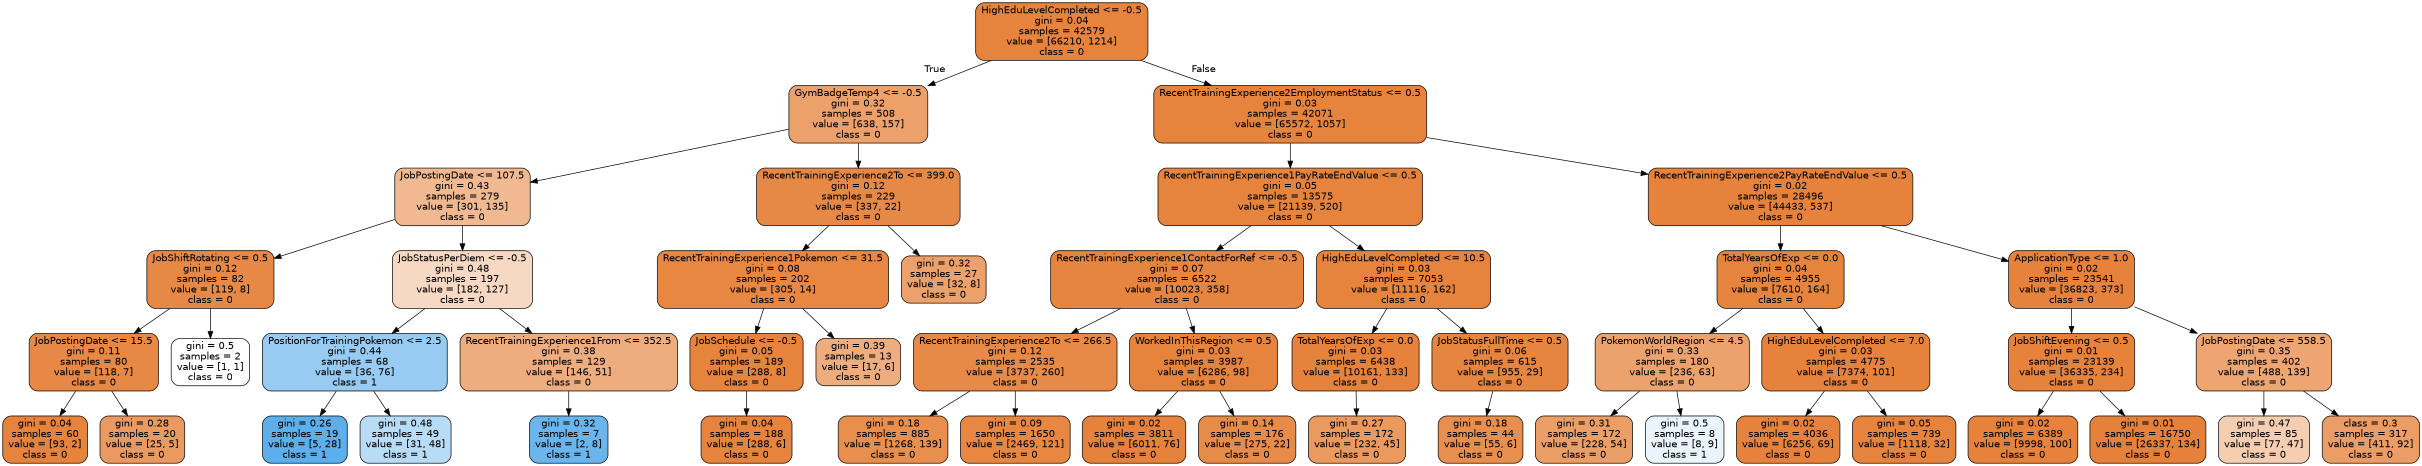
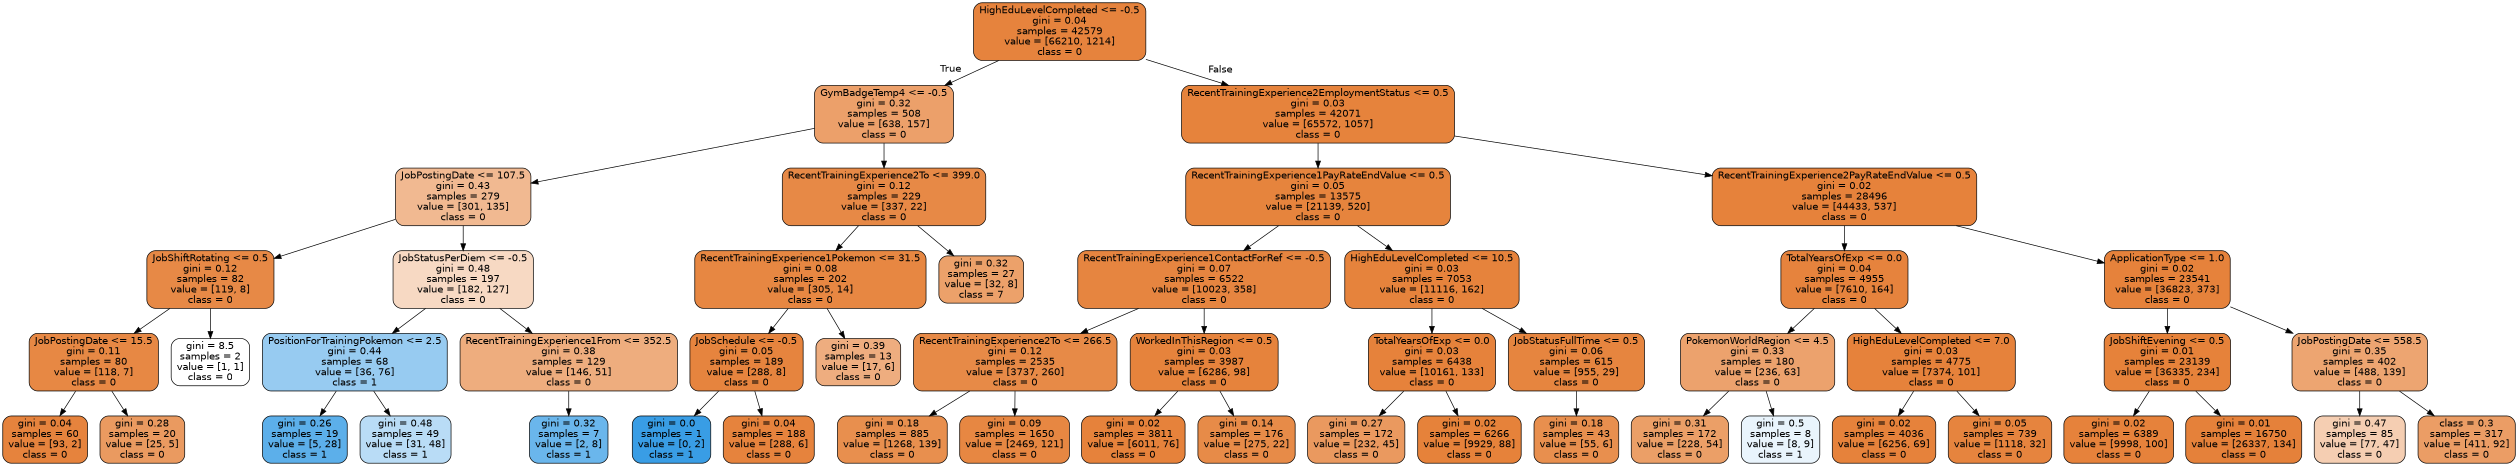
(944, 280) -> (981, 280)
(210, 362) -> (210, 362)
none -> (672, 440)
none -> (1469, 440)
(1481, 440) -> (1576, 440)
